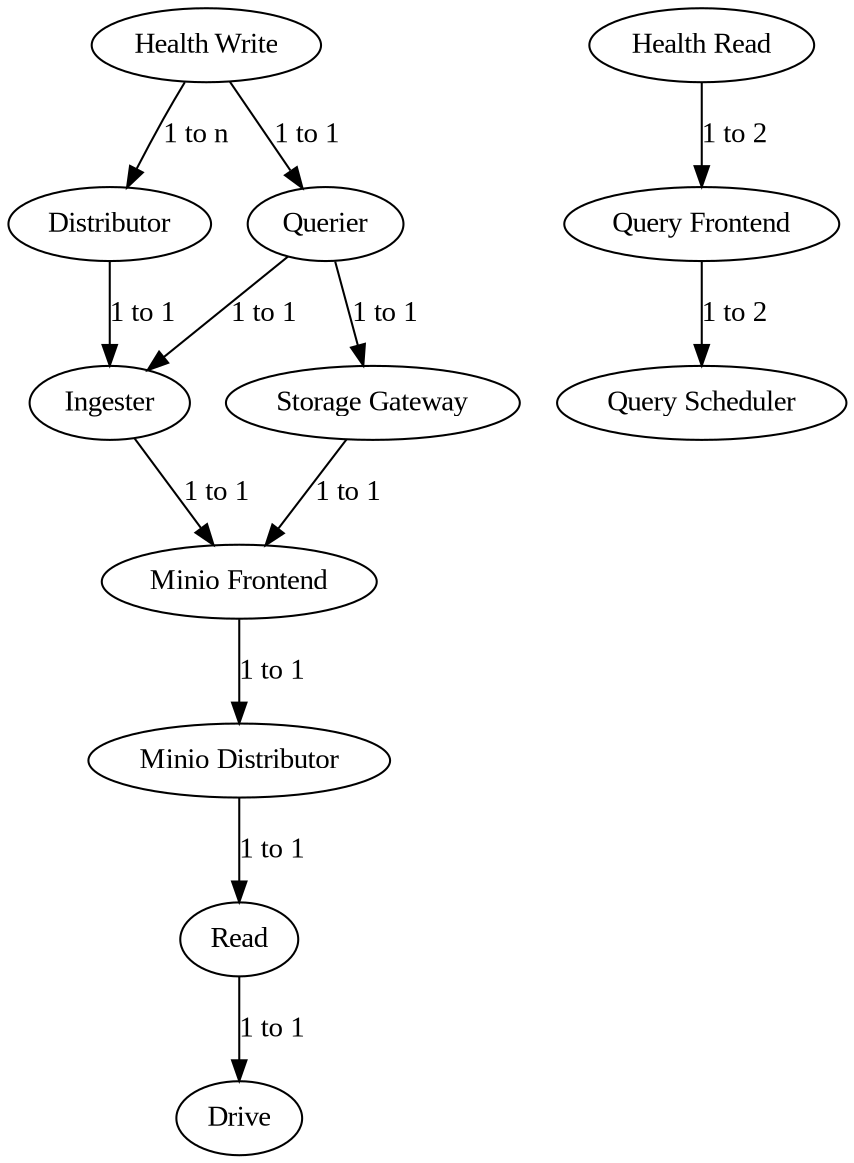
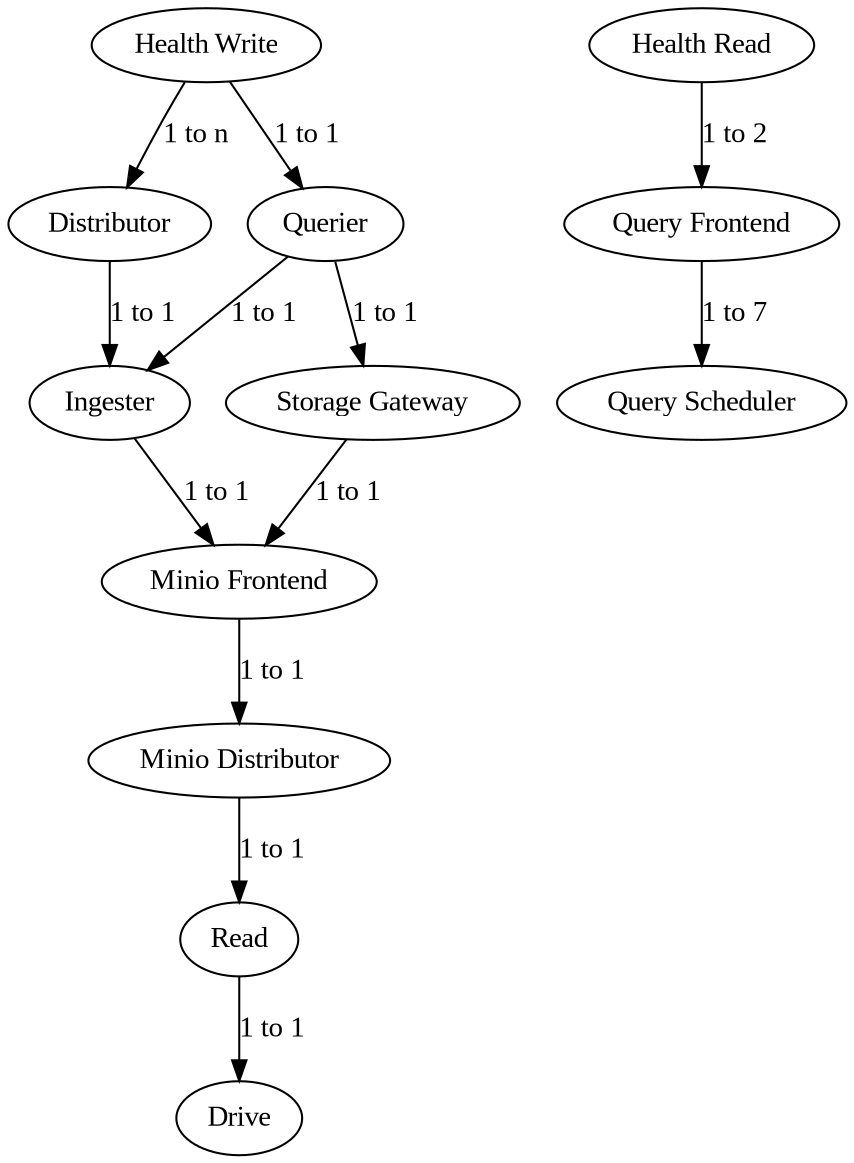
(735, 313) -> (735, 313)
